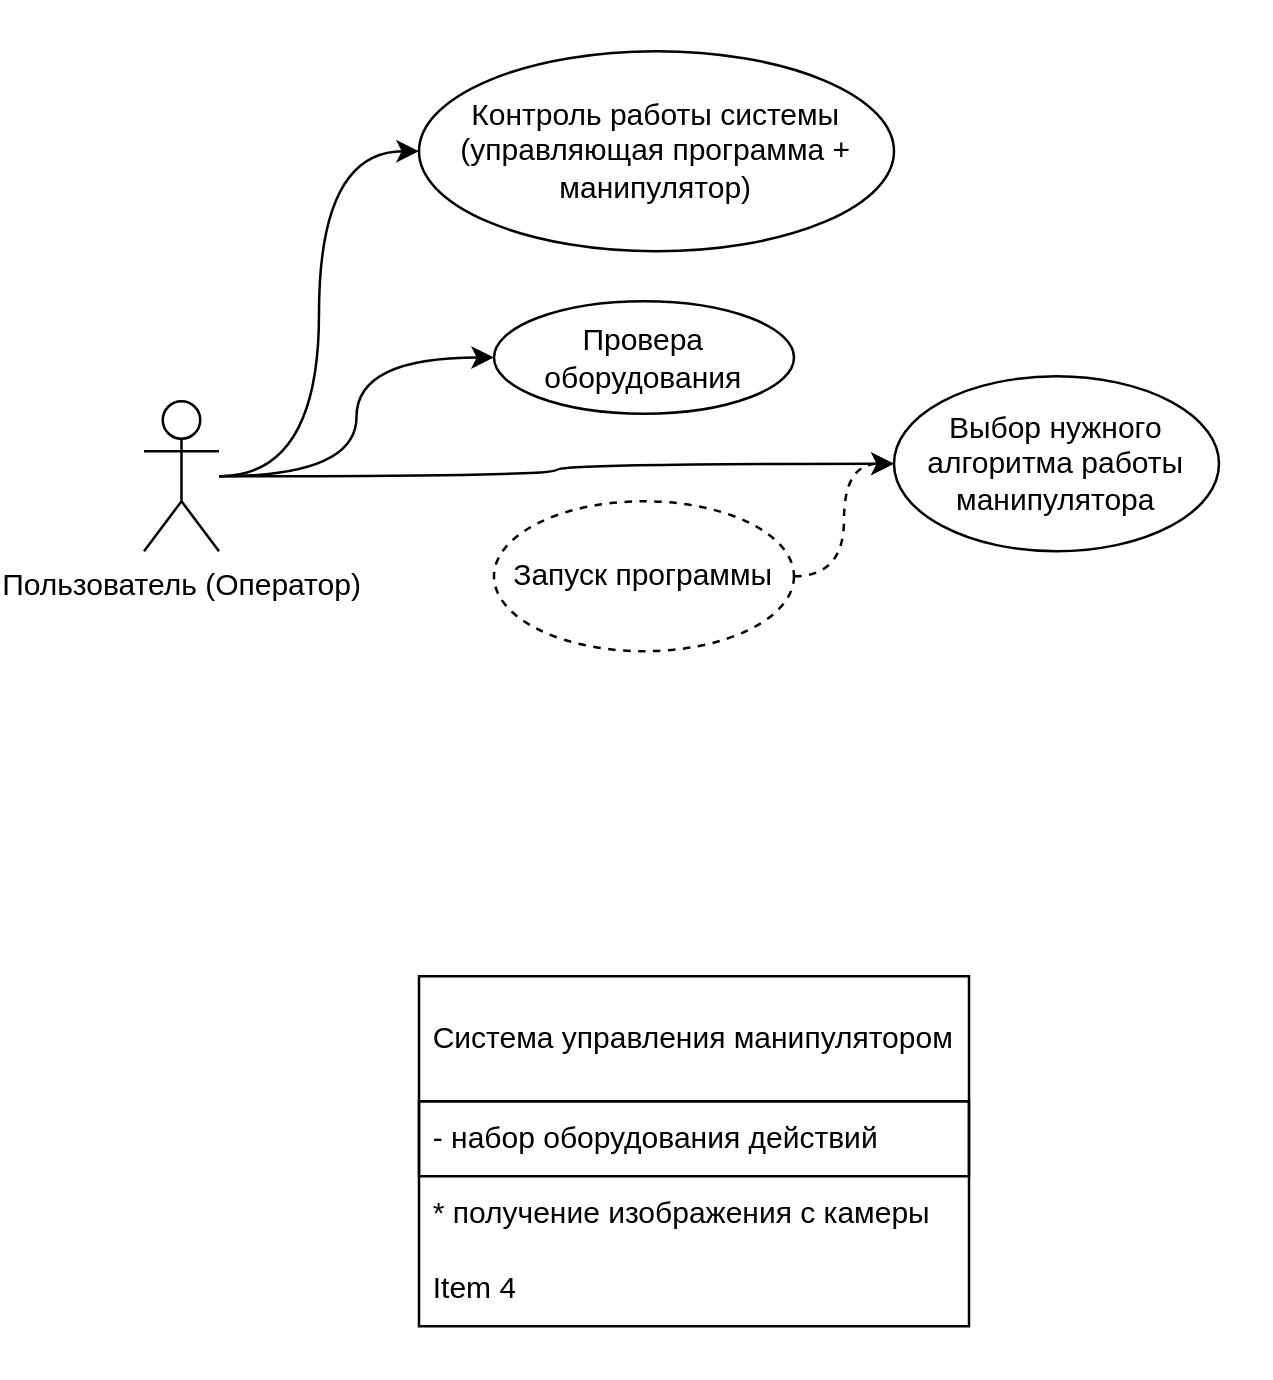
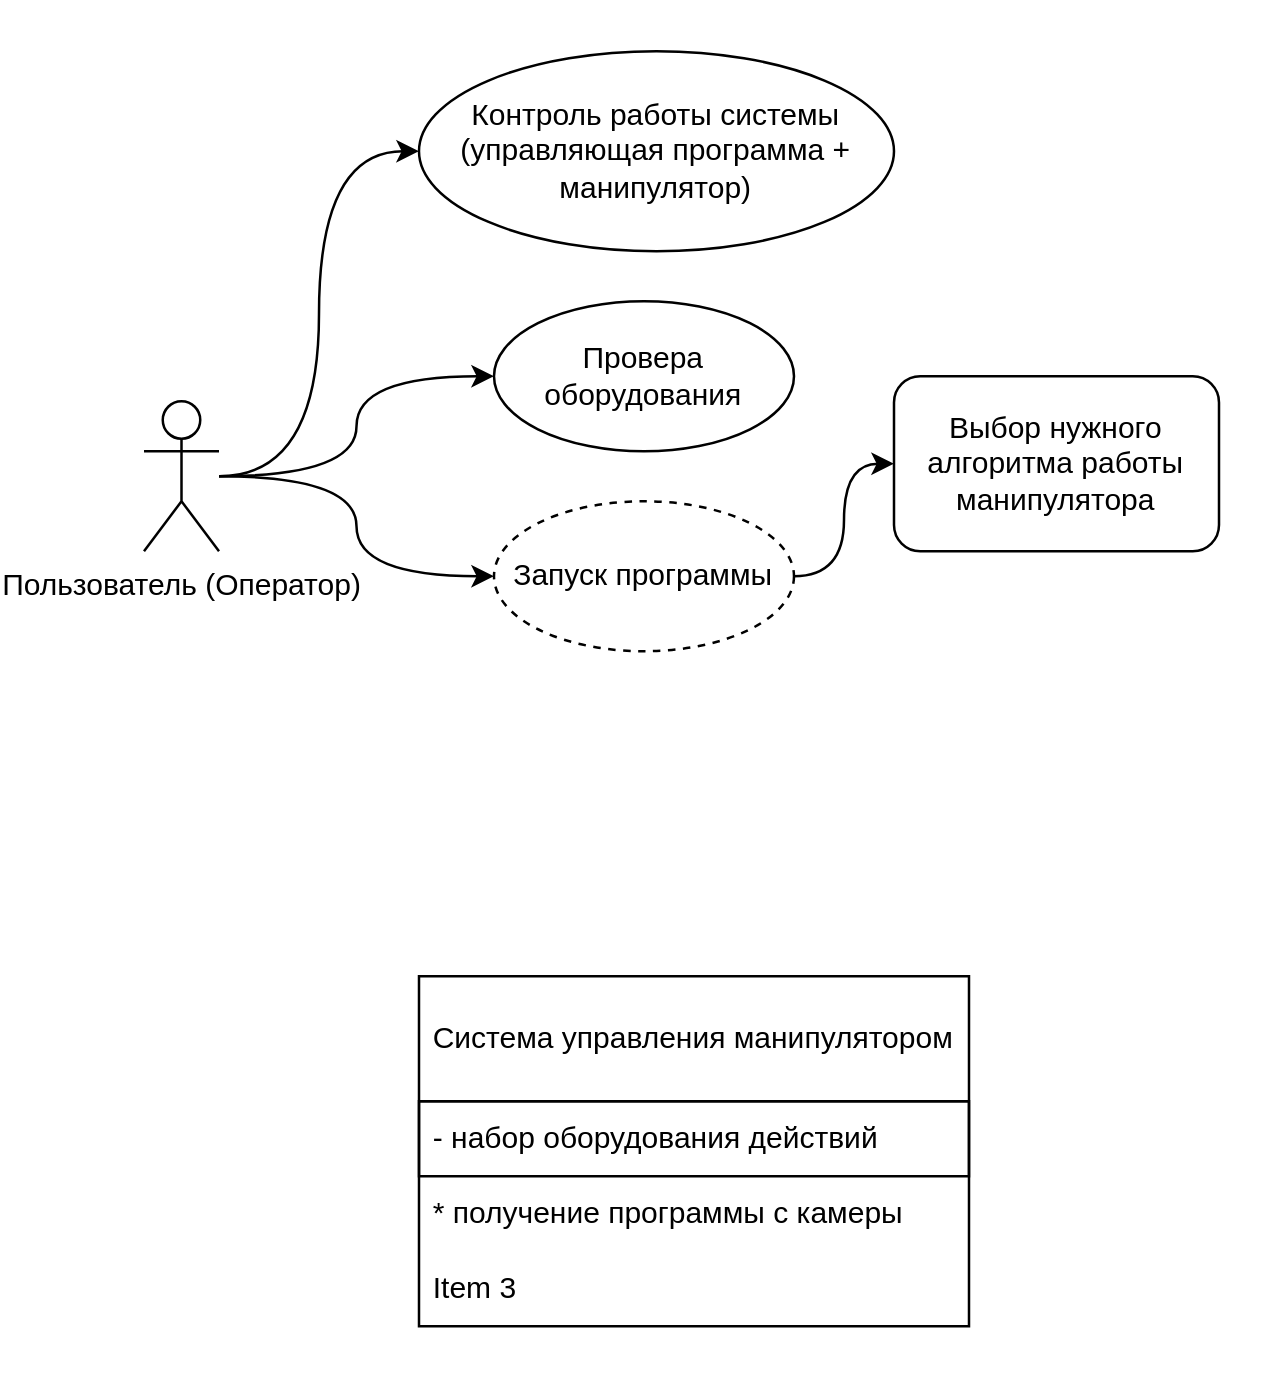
(644, 358) -> (644, 376)
(1056, 464) -> (1056, 464)
(572, 468) -> (361, 544)
(843, 532) -> (843, 532)
(687, 1214) -> (670, 1214)
(480, 1289) -> (480, 1289)
